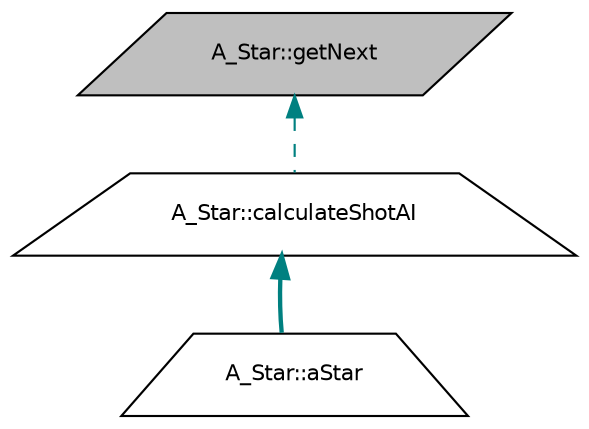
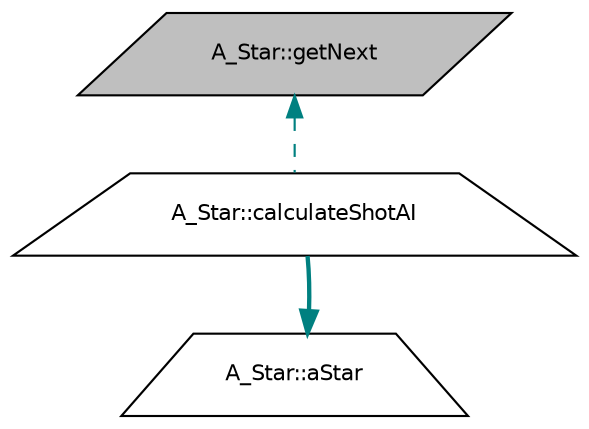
(280, 306) -> (309, 284)
